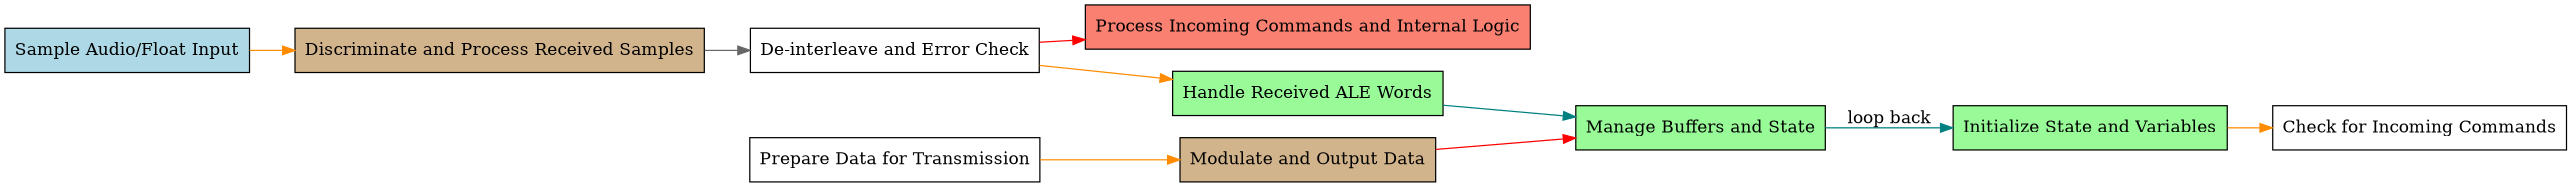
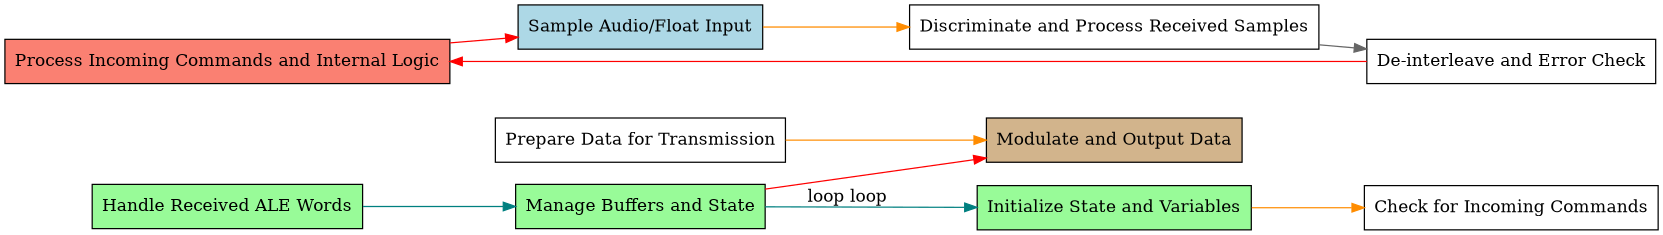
none -> (478, 41)
(500, 50) -> (1114, 27)
(1100, 72) -> none
(1889, 119) -> (848, 197)
(1499, 144) -> (870, 174)
